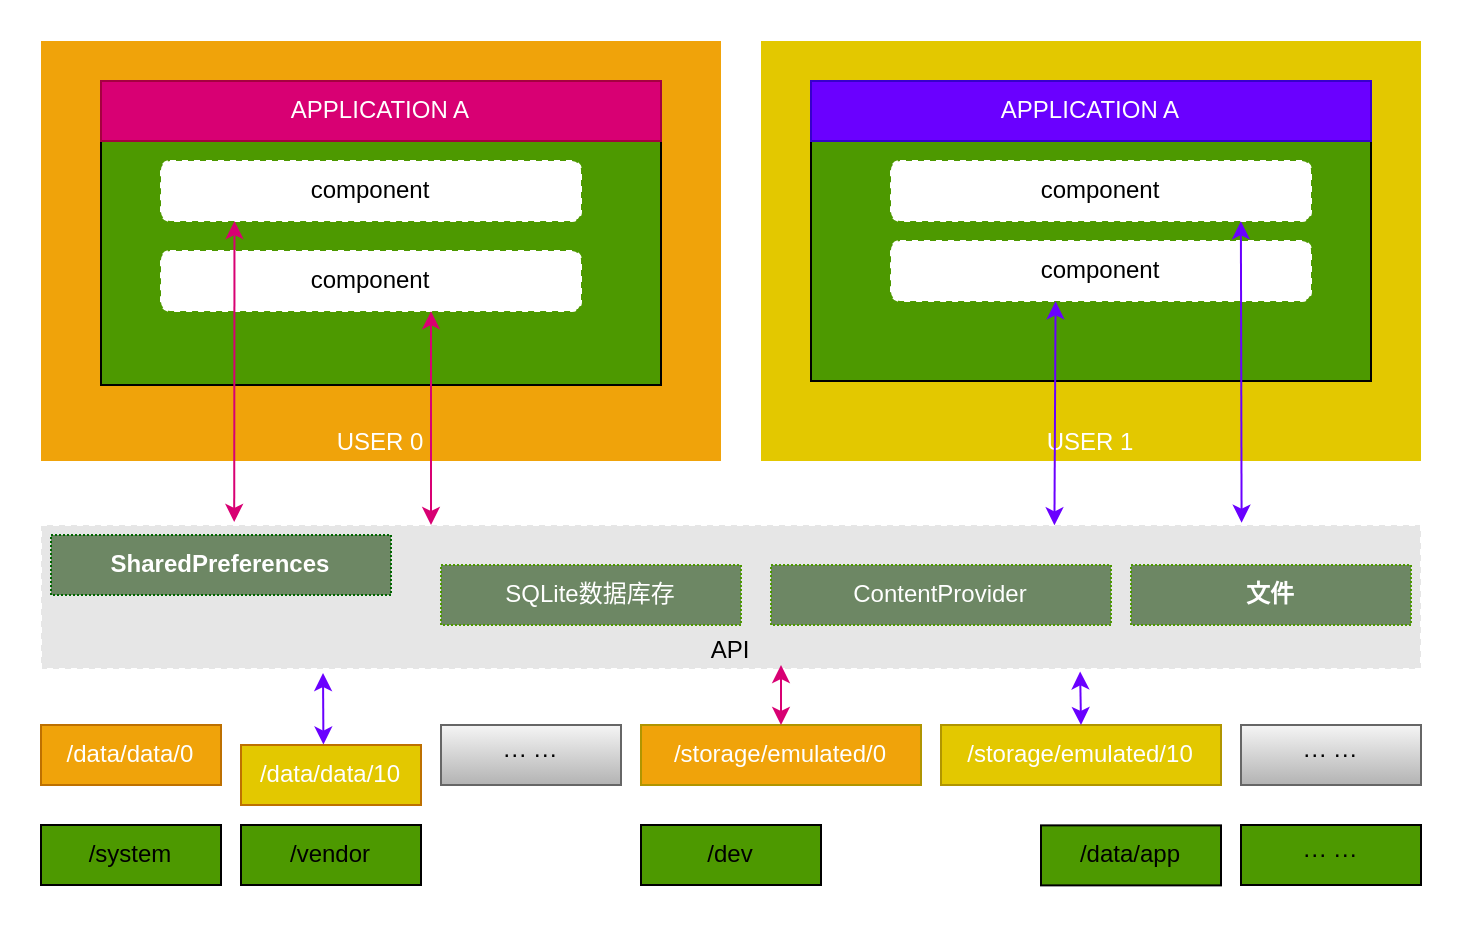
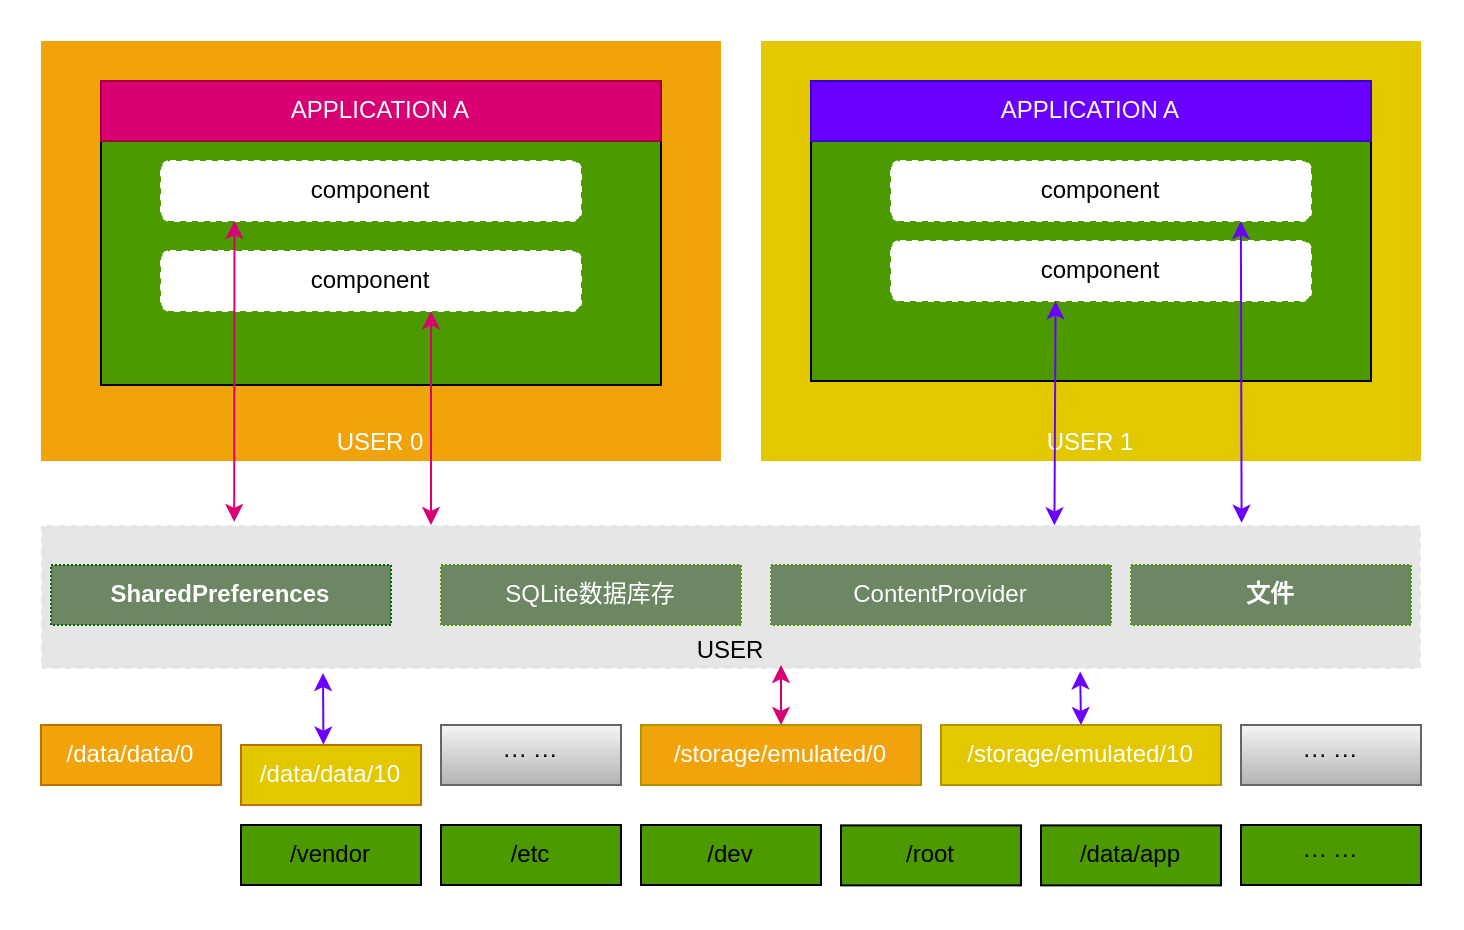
(221, 565) -> (221, 595)
(731, 649) -> (731, 649)
(131, 855) -> none
none -> (531, 855)
none -> (931, 855)
